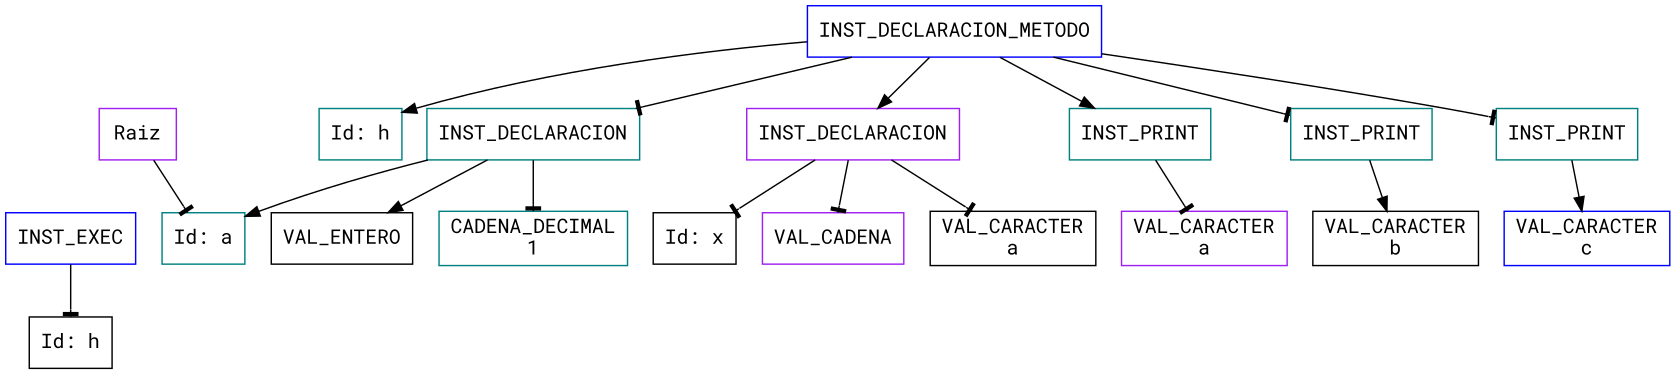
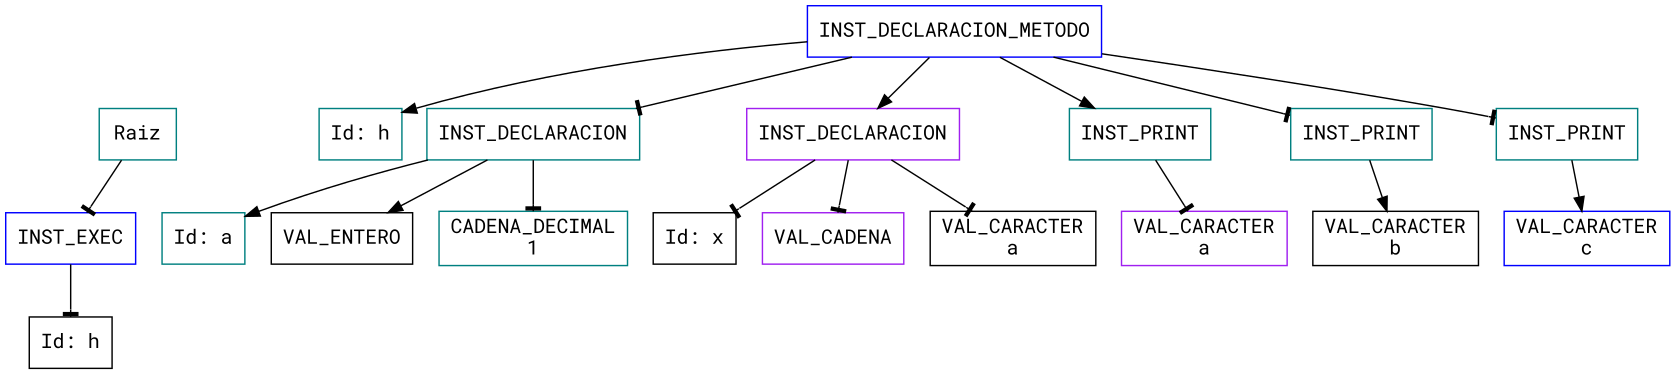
(138, 134) -> (138, 134)
(169, 183) -> (106, 183)
